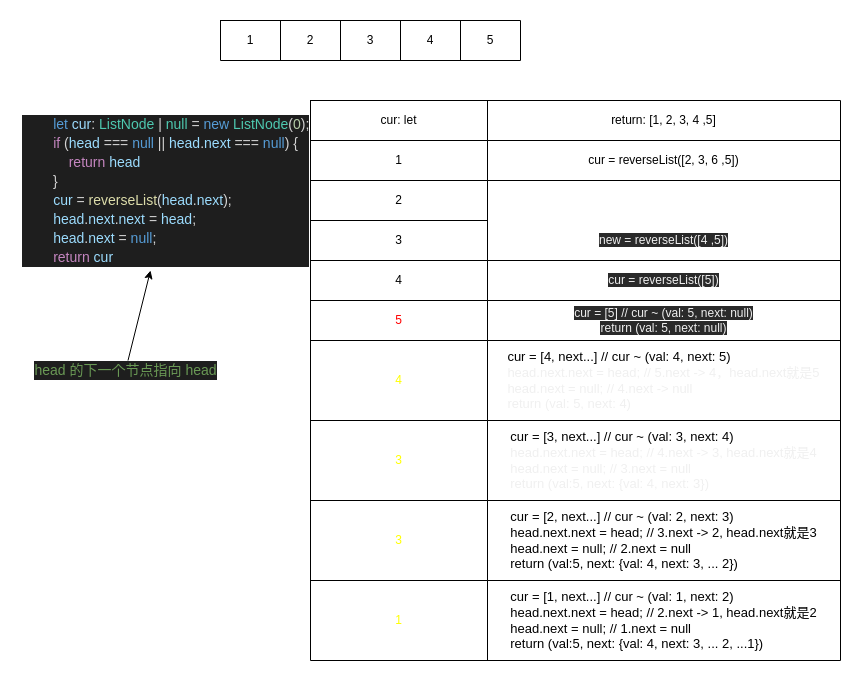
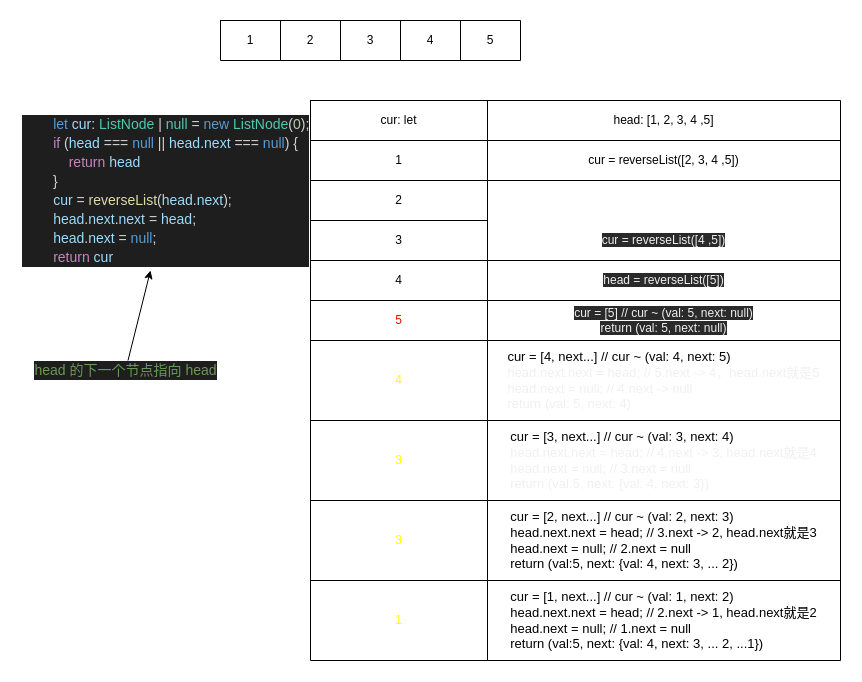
(664, 121) -> (664, 121)
(664, 161) -> (664, 161)
(664, 241) -> (664, 241)
(664, 281) -> (664, 281)
